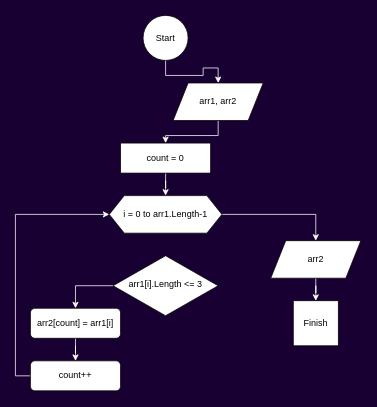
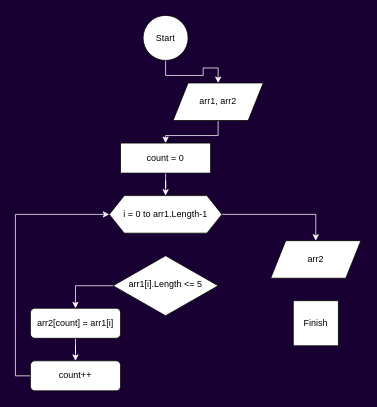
(165, 284) -> (165, 284)
(315, 292) -> none
